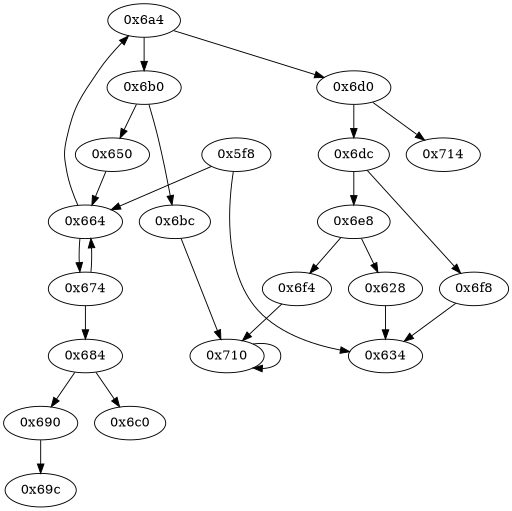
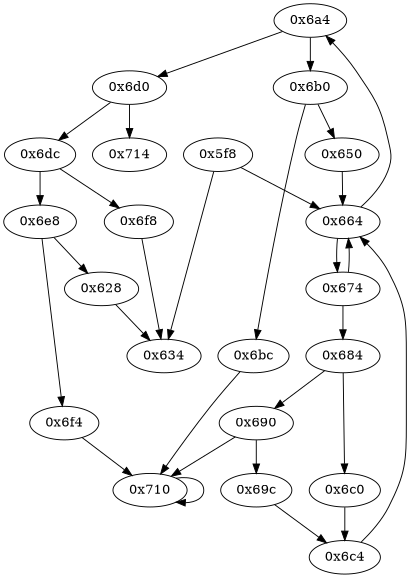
none -> (207, 454)
none -> (345, 557)
